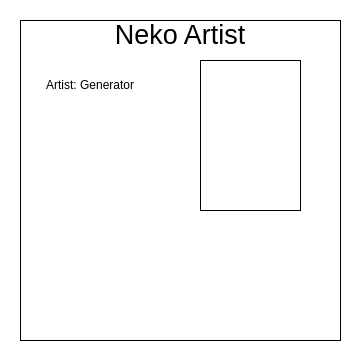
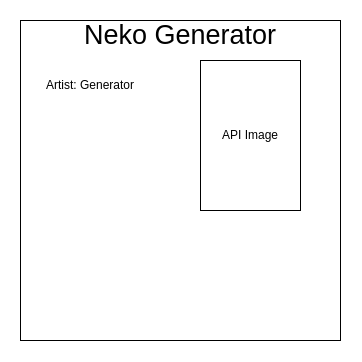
(181, 36) -> (181, 36)
none -> (251, 136)
